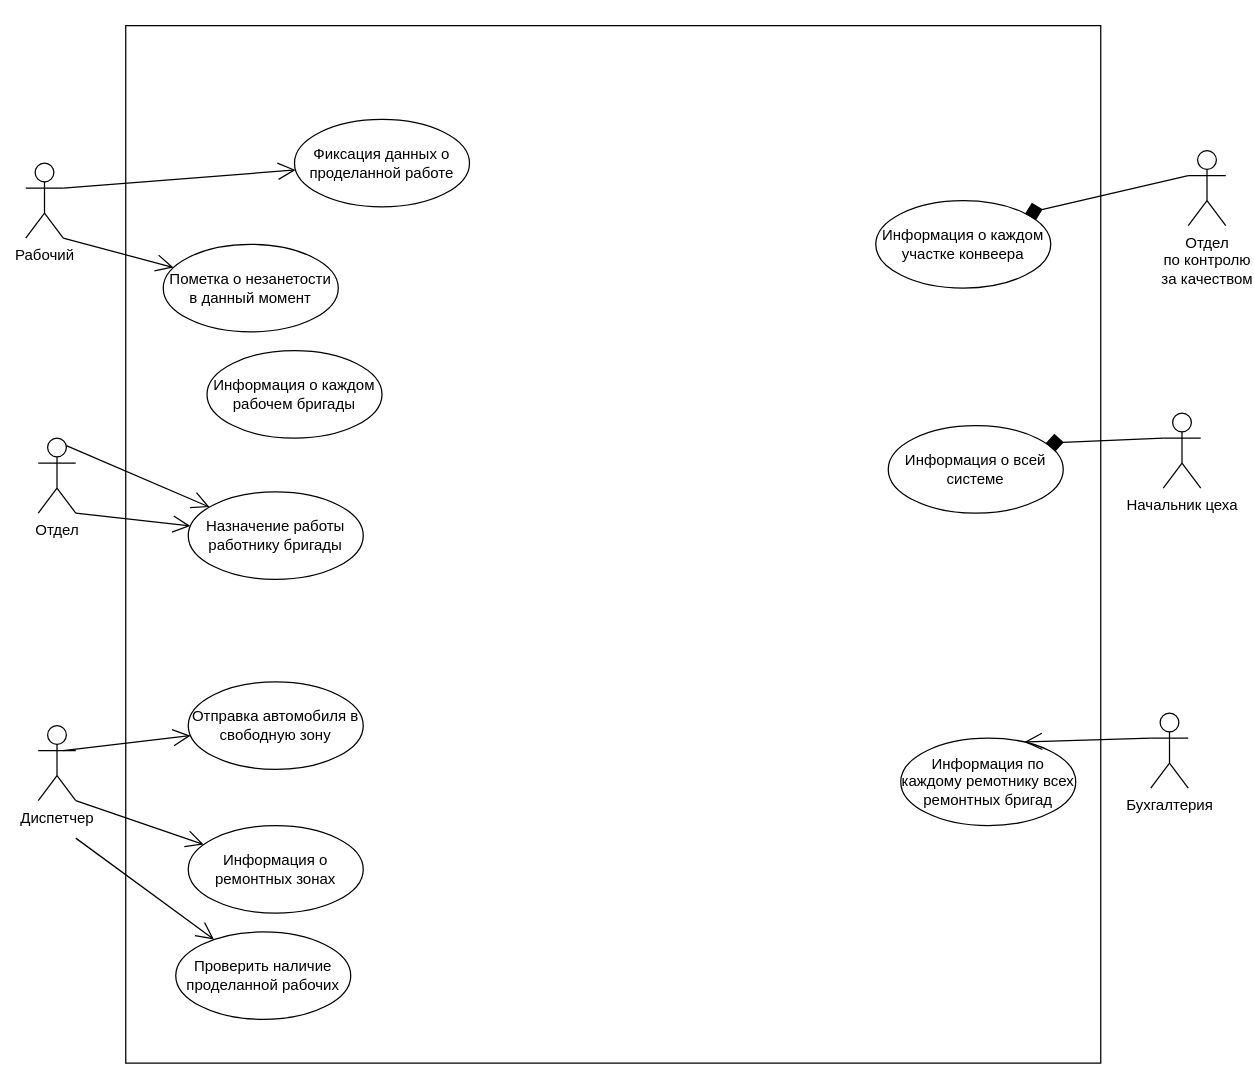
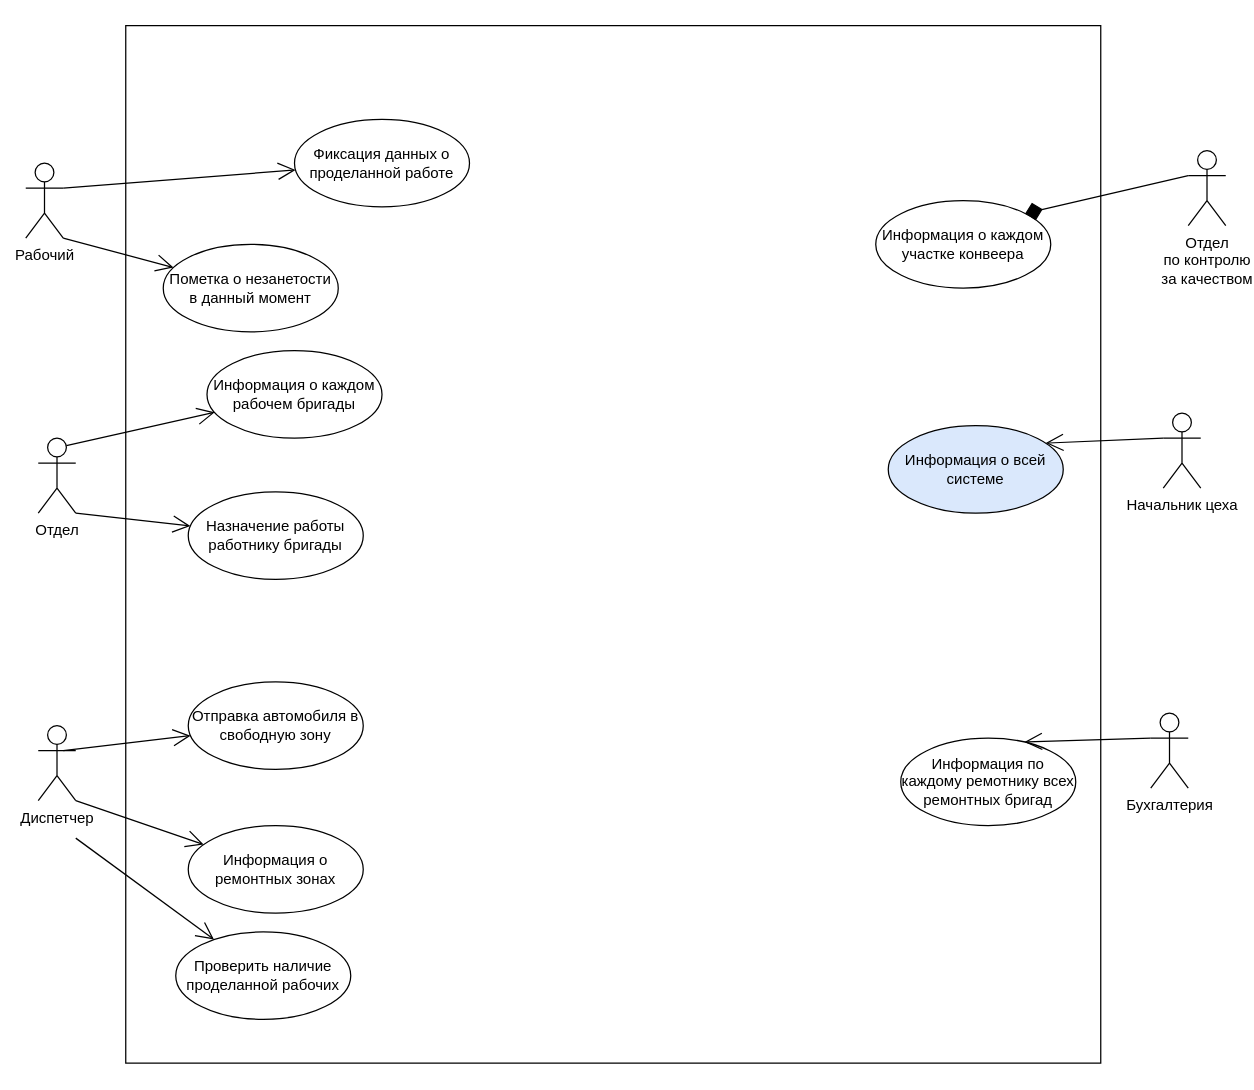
(1064, 442) -> (1056, 443)
(976, 469) -> (976, 469)
(137, 476) -> (139, 429)
